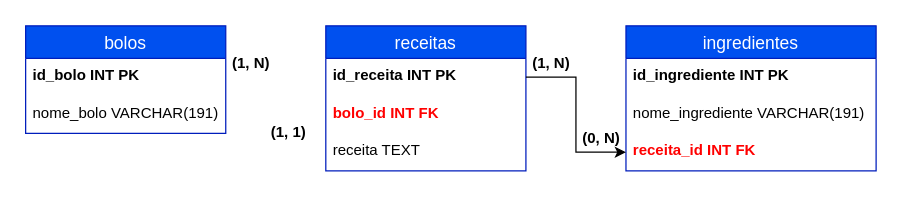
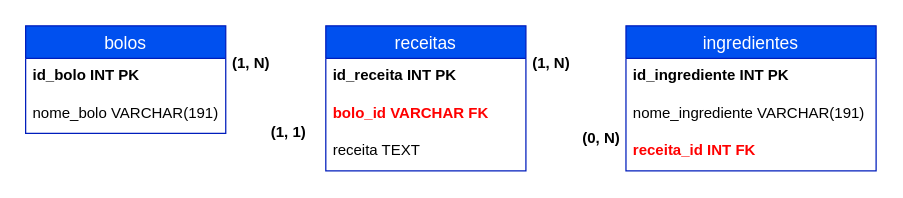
(576, 111) -> none
(384, 113) -> (400, 113)
